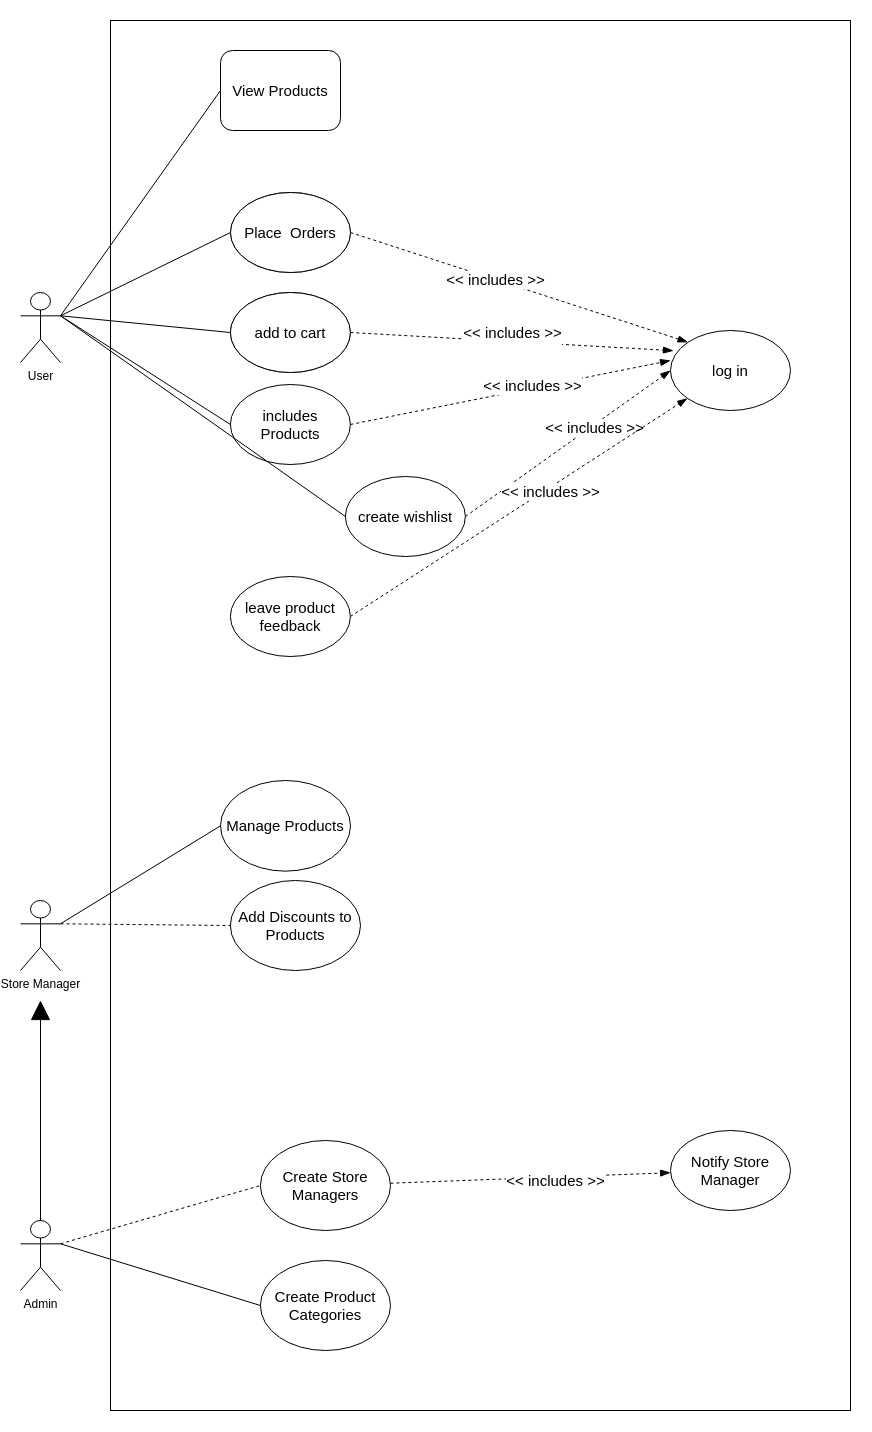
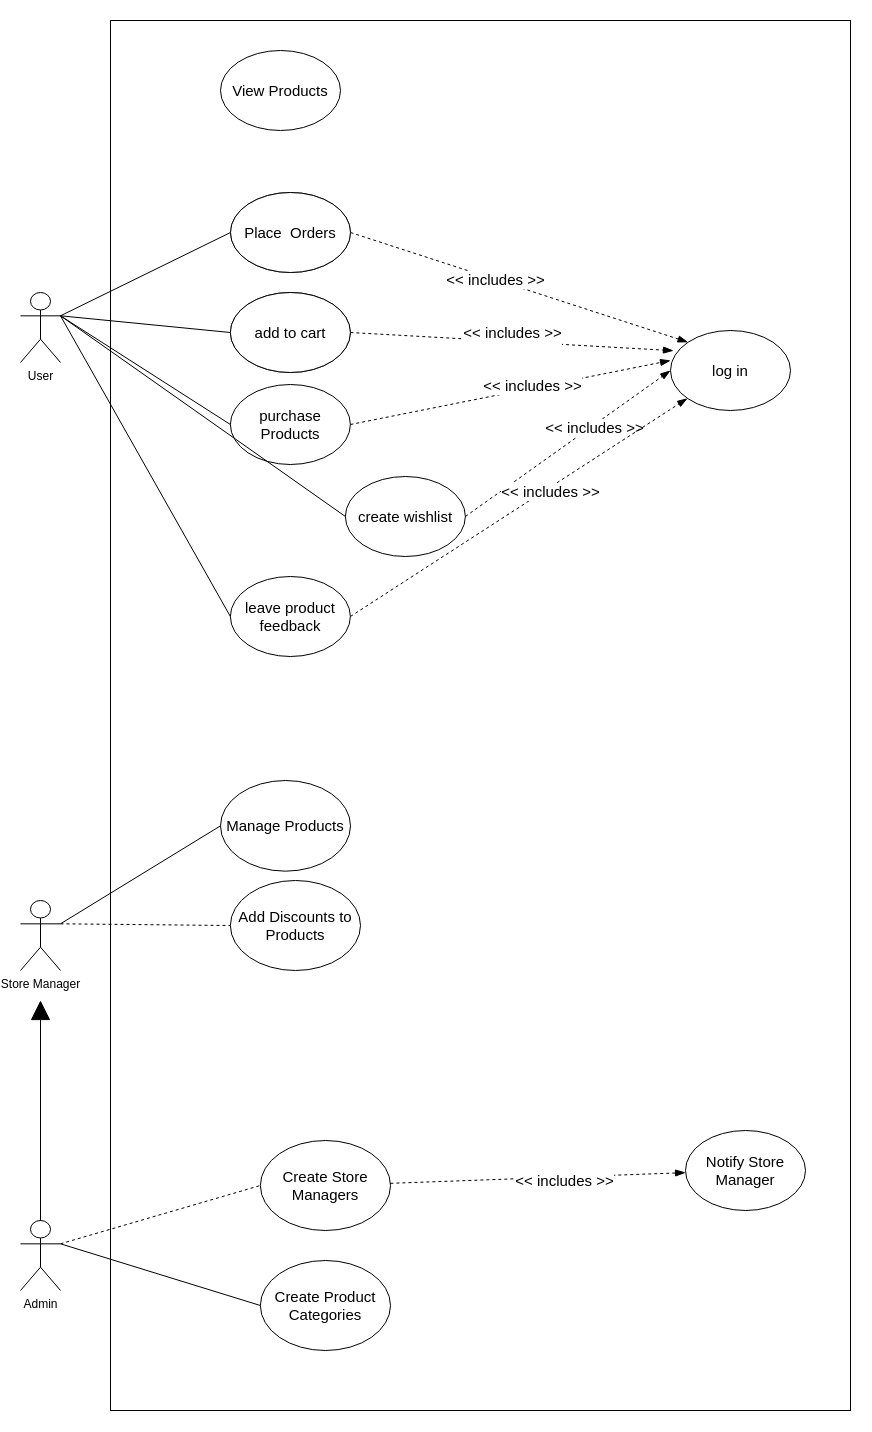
(281, 91) -> (281, 91)
(142, 202) -> none
(291, 425) -> (291, 425)
none -> (146, 467)
(731, 1171) -> (746, 1171)
